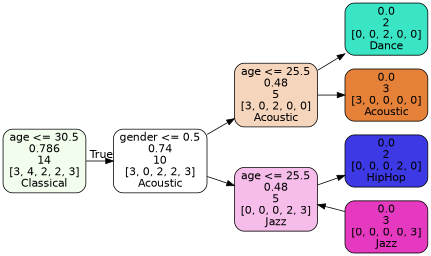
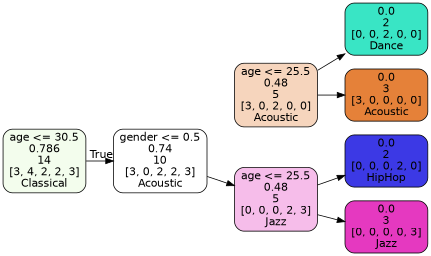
(217, 128) -> none
(335, 209) -> (327, 217)
